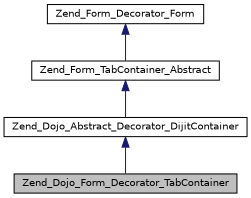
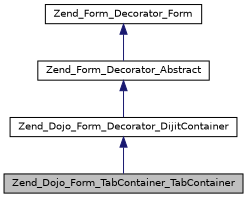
(126, 71) -> (124, 71)
(126, 127) -> (124, 127)
(126, 184) -> (124, 184)
